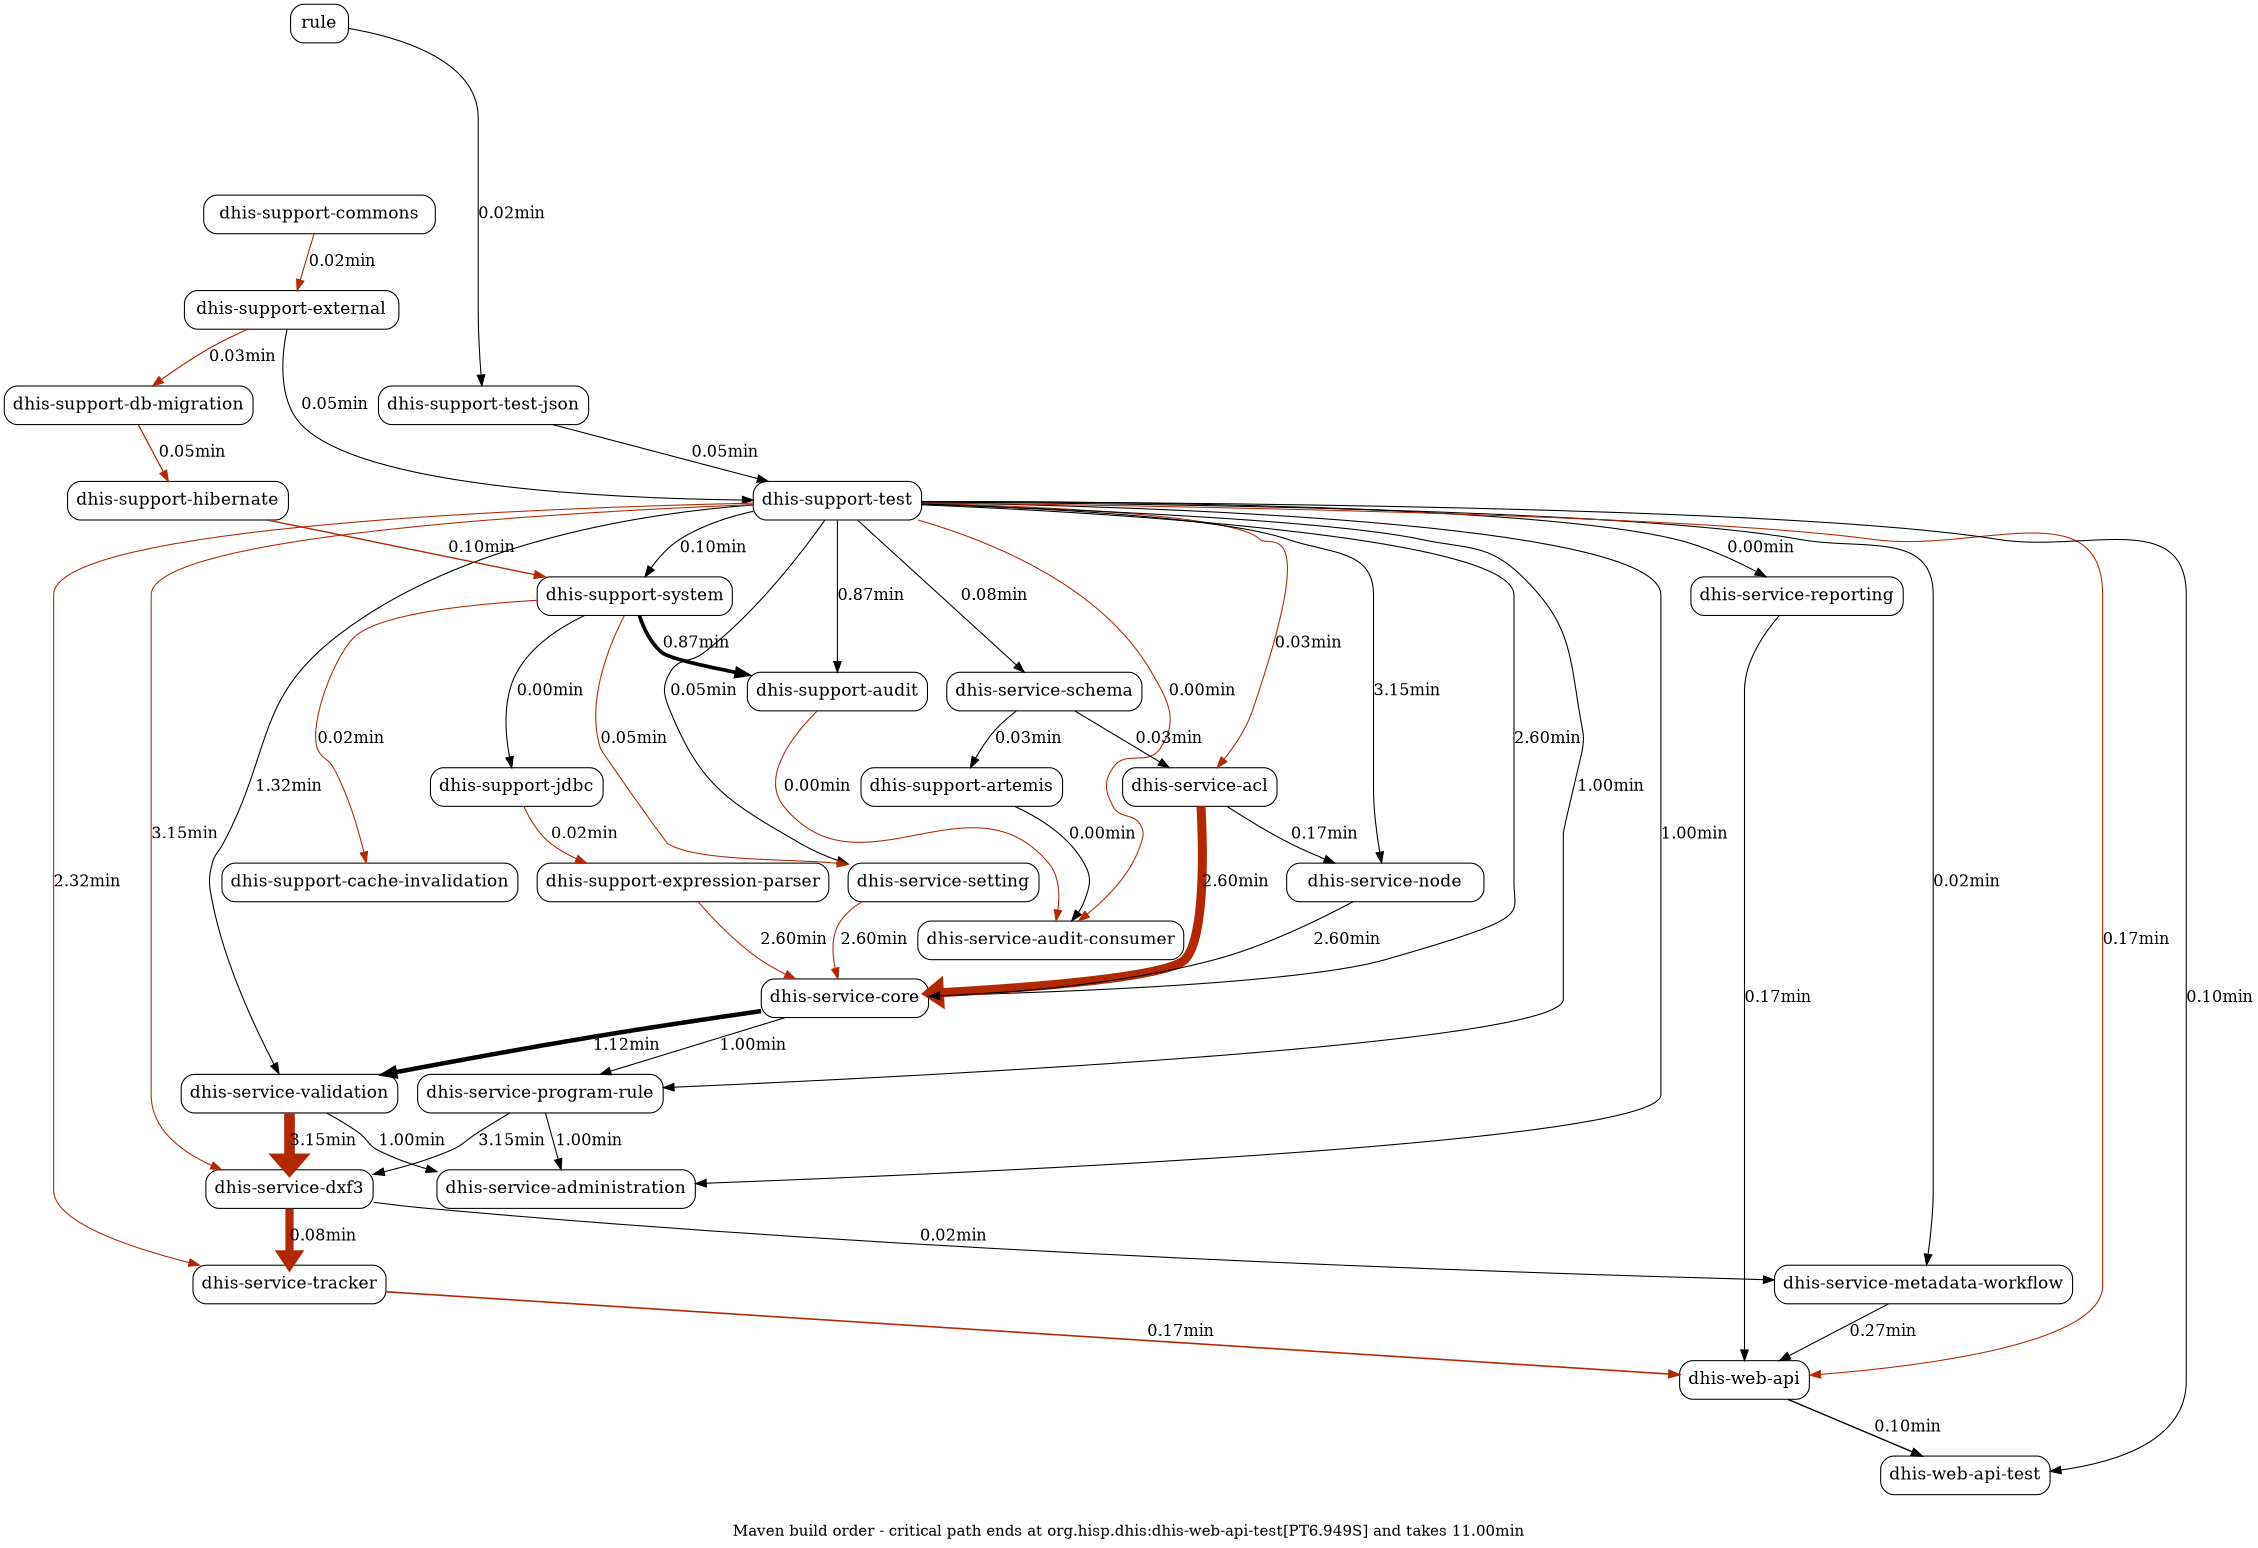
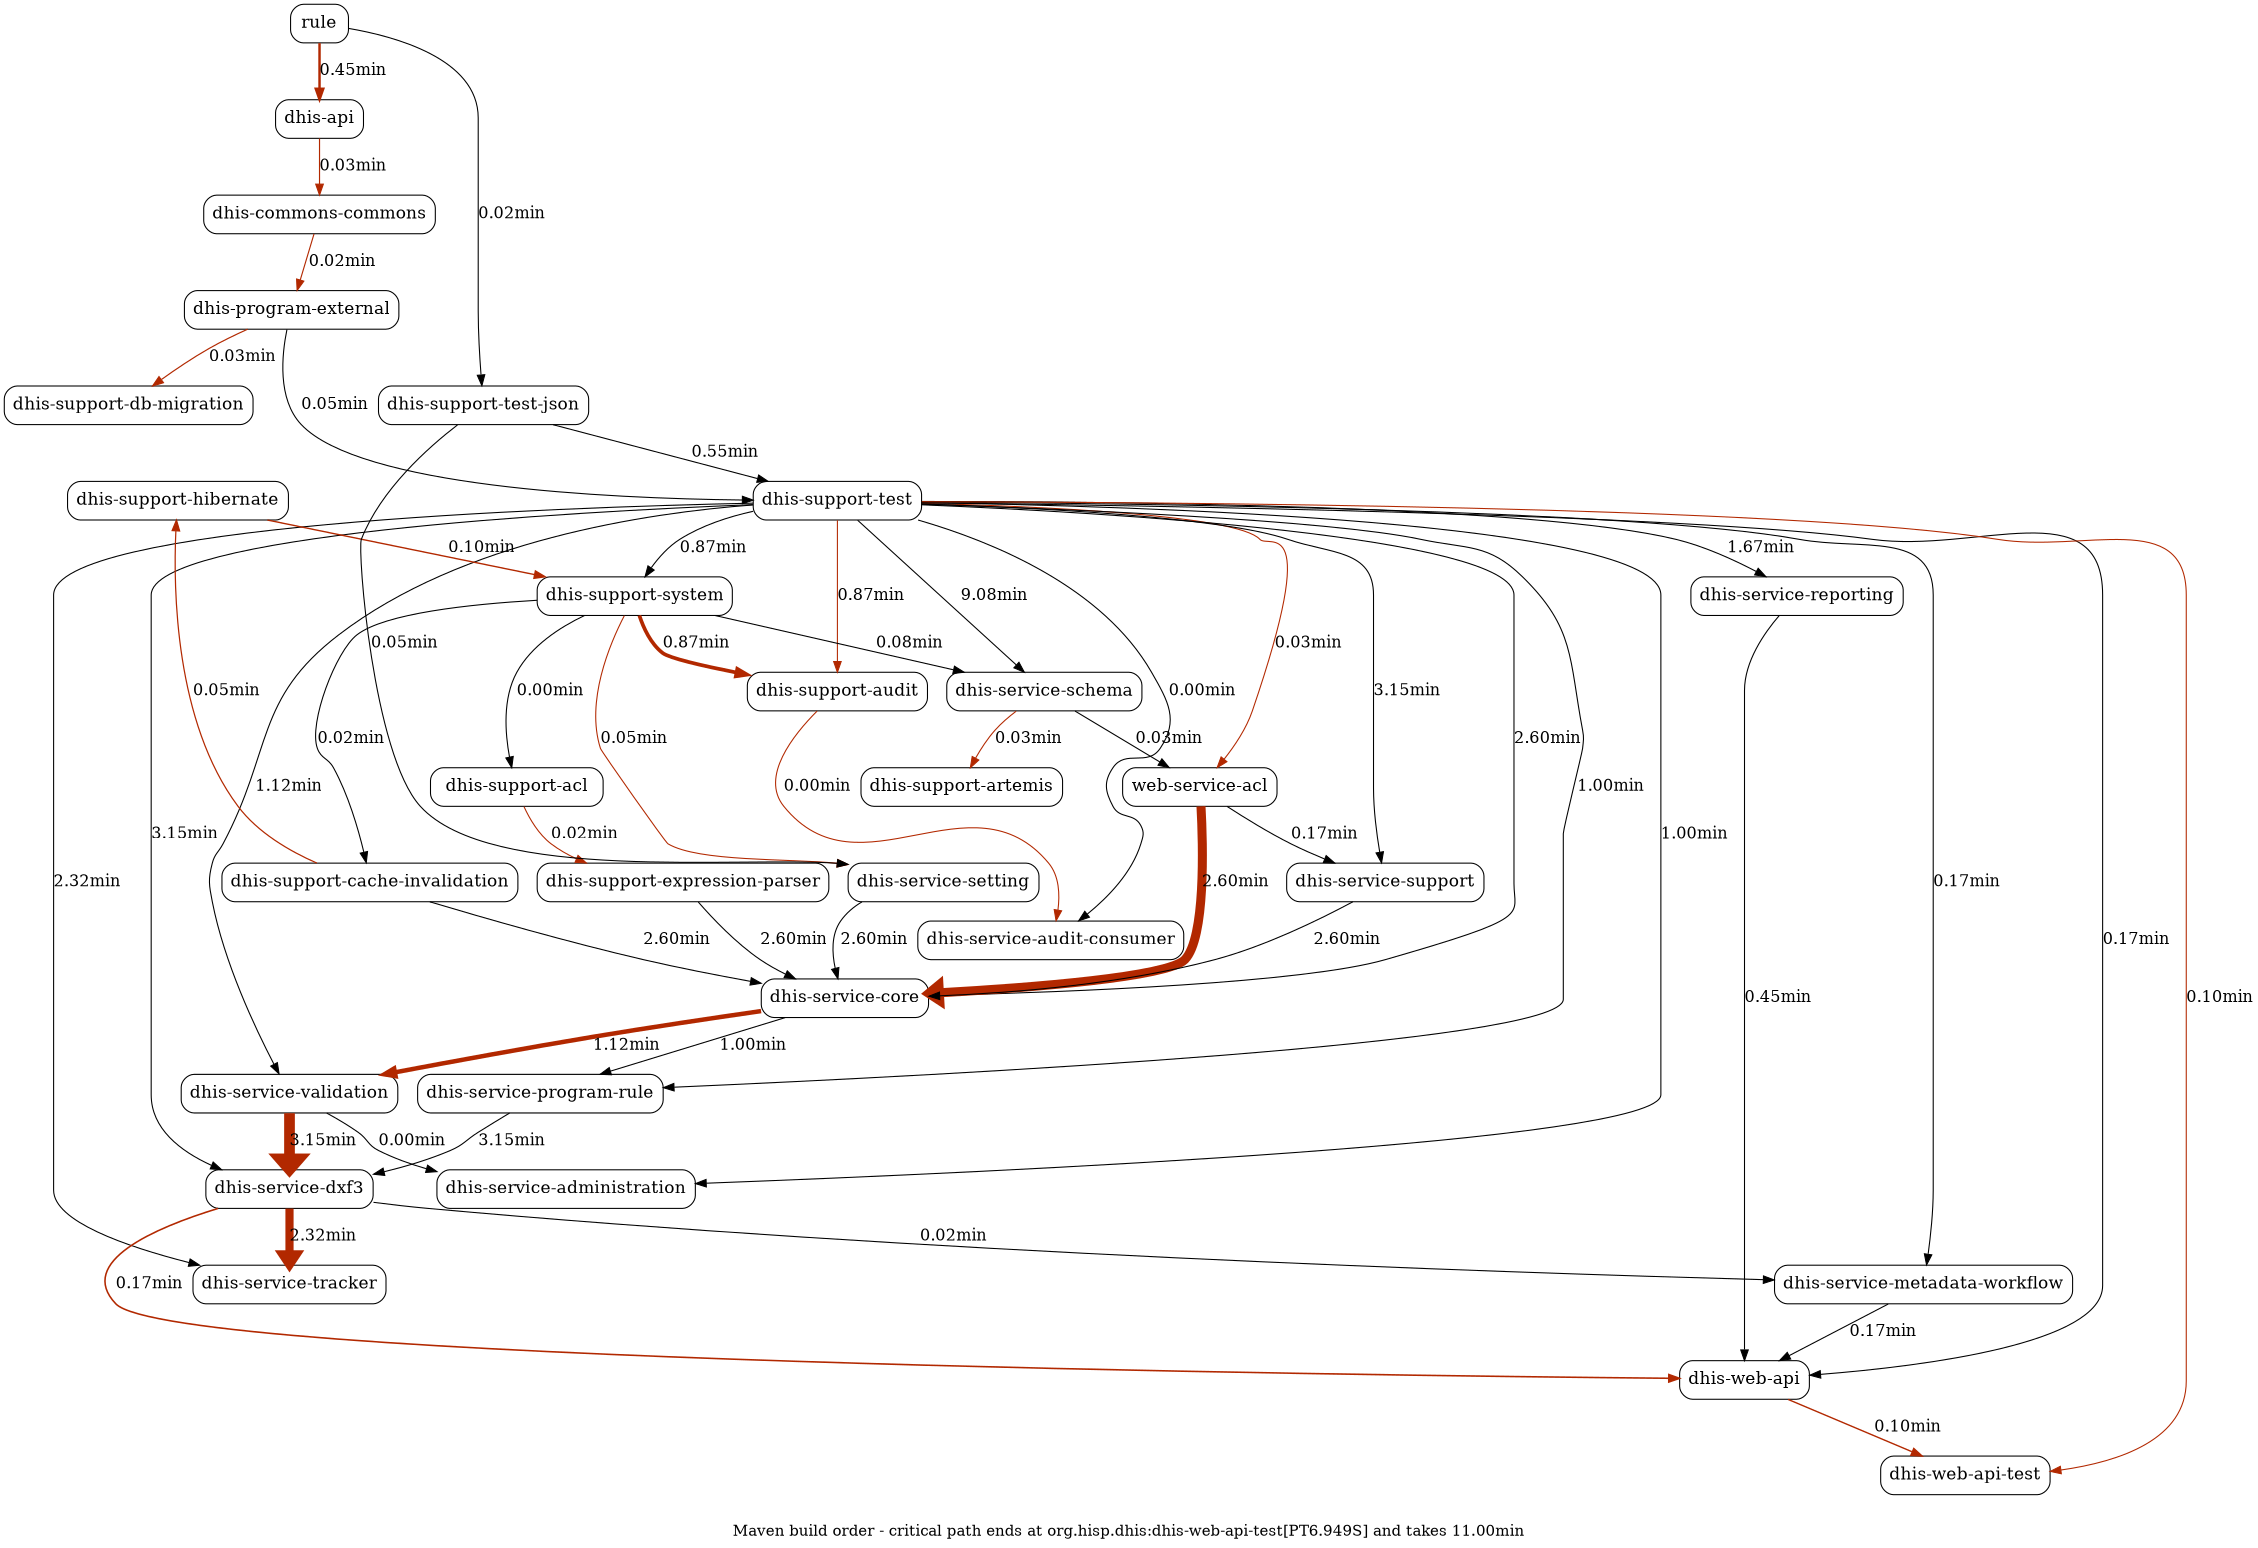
none -> (320, 119)
(320, 214) -> (320, 214)
(292, 310) -> (292, 310)
(151, 448) -> (197, 722)
(725, 453) -> (725, 453)
(2030, 533) -> (2030, 533)
(2047, 542) -> (2047, 542)
(714, 548) -> (714, 548)
(1761, 548) -> (1761, 548)
(158, 588) -> (158, 588)
(837, 591) -> (837, 591)
(994, 596) -> (994, 596)
(54, 615) -> (54, 615)
none -> (828, 641)
(340, 656) -> (340, 656)
(674, 658) -> (677, 659)
(1160, 688) -> (1160, 688)
(665, 697) -> (420, 806)
(993, 732) -> (993, 732)
(289, 787) -> (289, 787)
(517, 787) -> (517, 787)
(1200, 787) -> (1200, 787)
(1073, 847) -> none
(1385, 882) -> (1385, 882)
(1967, 882) -> (1967, 882)
(836, 930) -> (836, 930)
(738, 943) -> (738, 943)
none -> (589, 946)
(1778, 998) -> (1778, 998)
(578, 1039) -> (578, 1039)
(552, 1136) -> none
(412, 1141) -> (412, 1141)
(323, 1237) -> (323, 1237)
(1883, 1332) -> (1883, 1332)
(1027, 1333) -> (807, 1362)
(1850, 1426) -> (1850, 1426)
